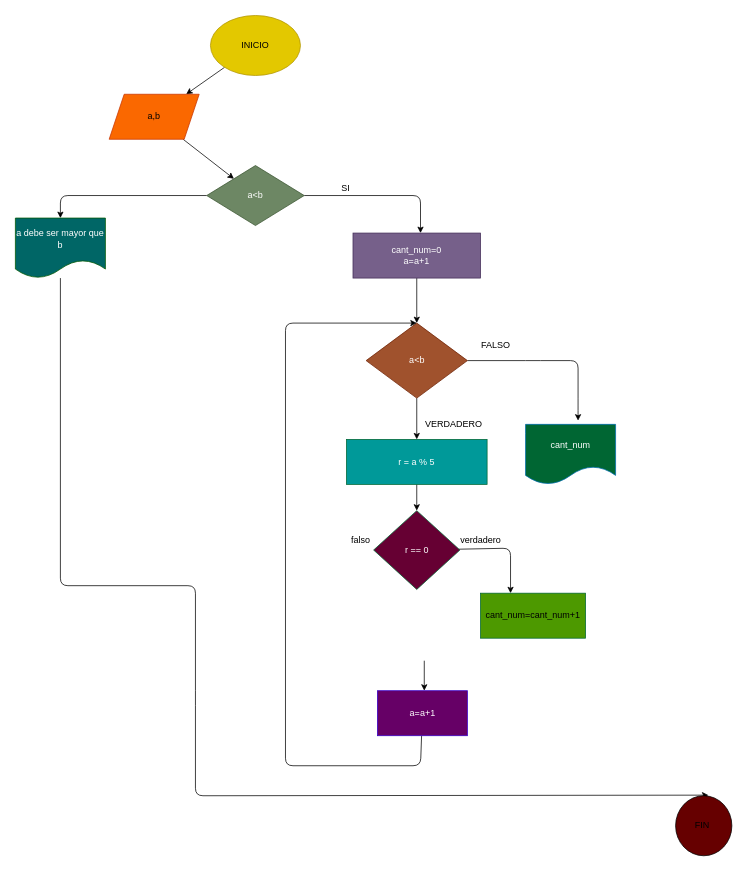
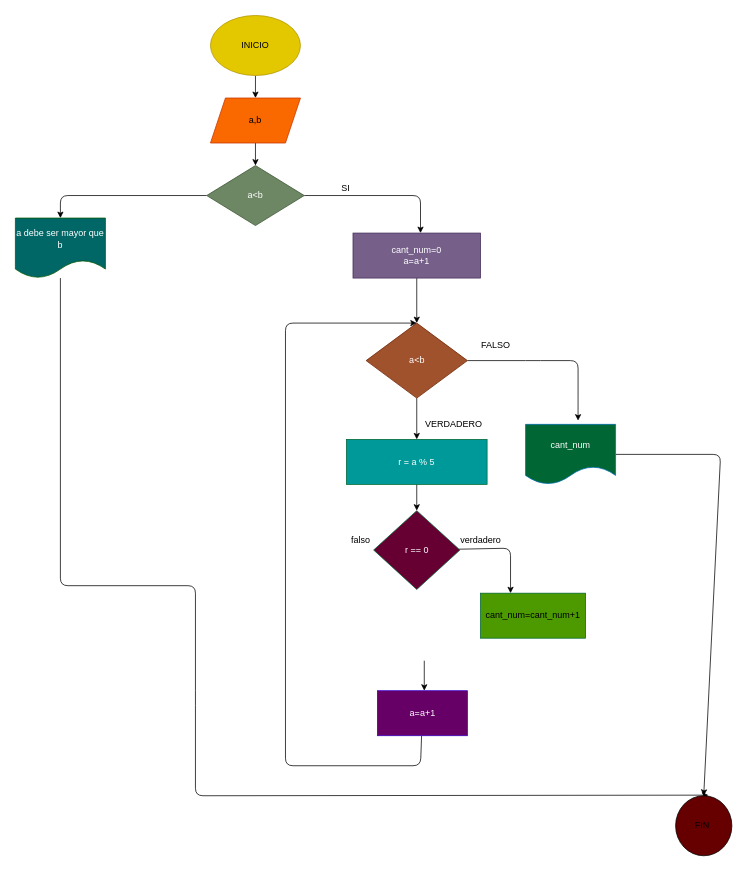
(154, 117) -> (255, 120)
none -> (715, 573)
